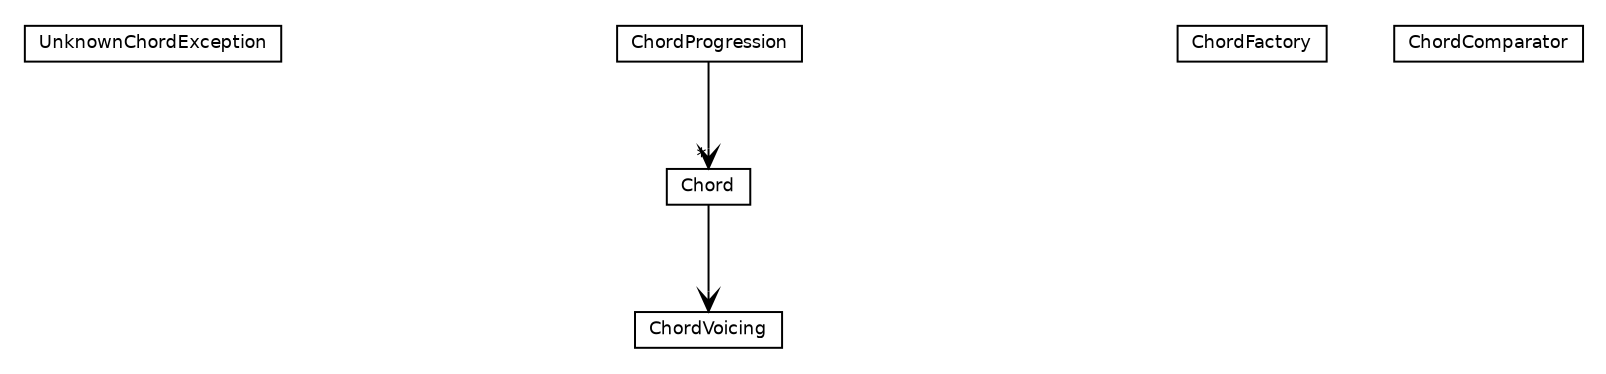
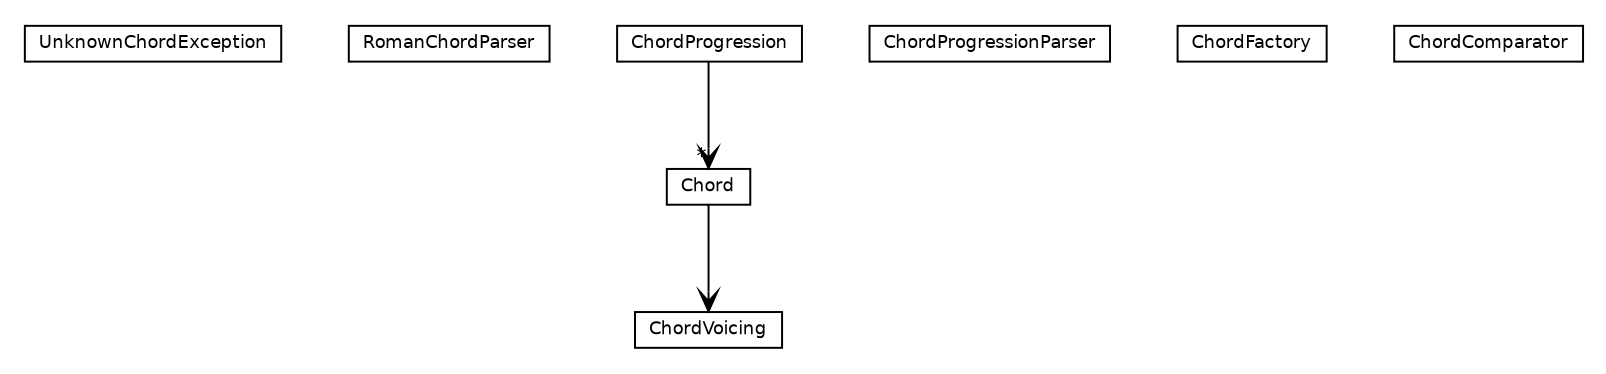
none -> (448, 44)
none -> (989, 44)
